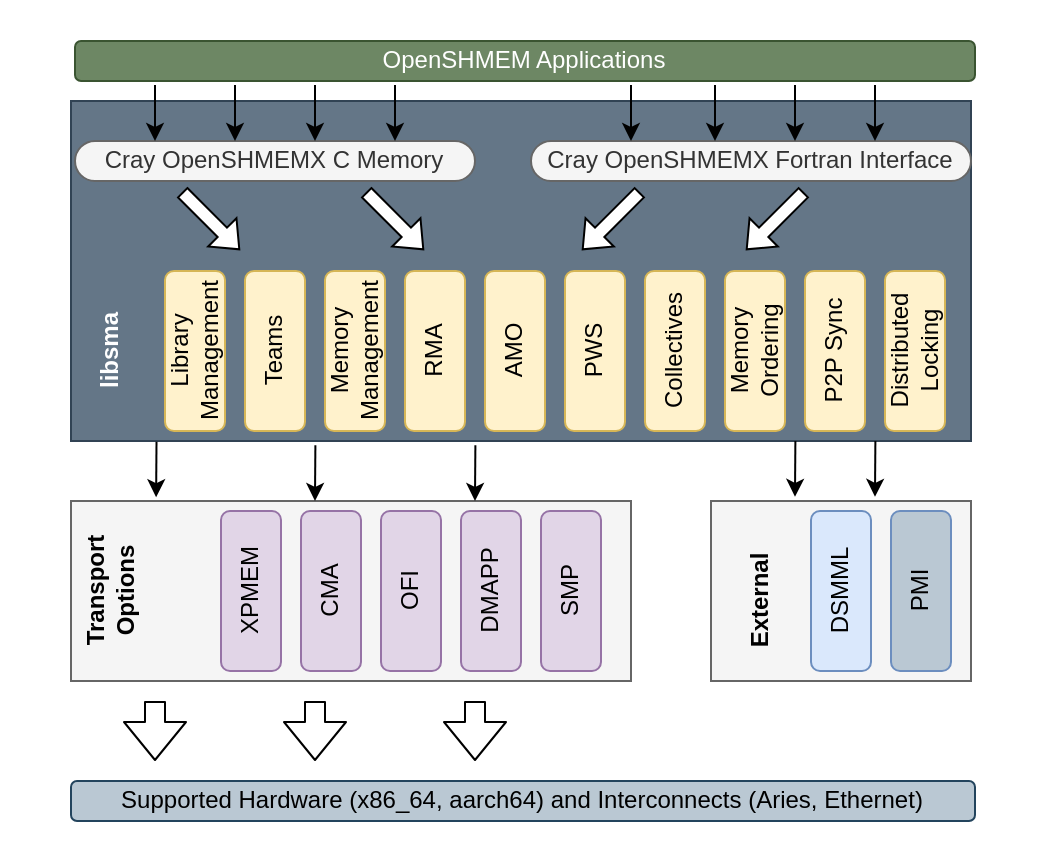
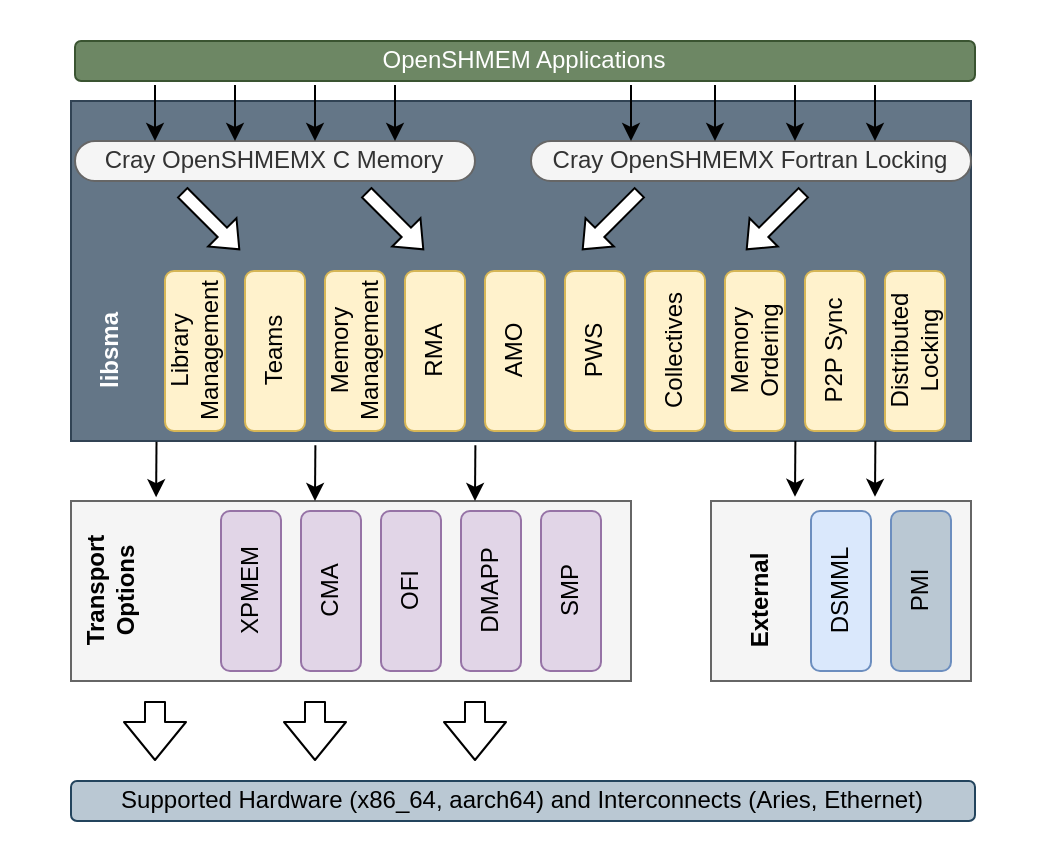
(751, 161) -> (751, 161)
